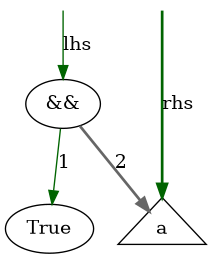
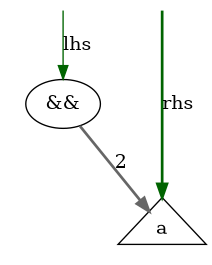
(50, 229) -> none
